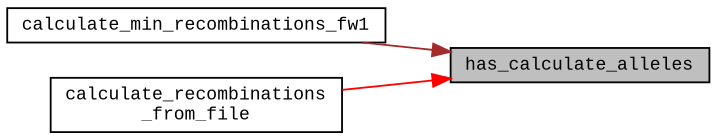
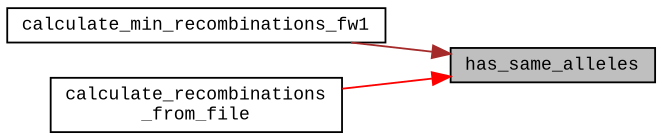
(580, 65) -> (553, 65)
